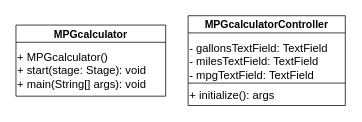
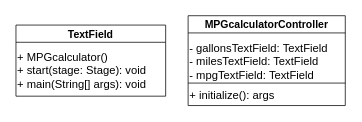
(90, 34) -> (90, 34)
